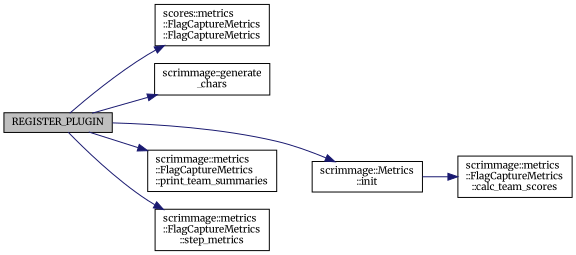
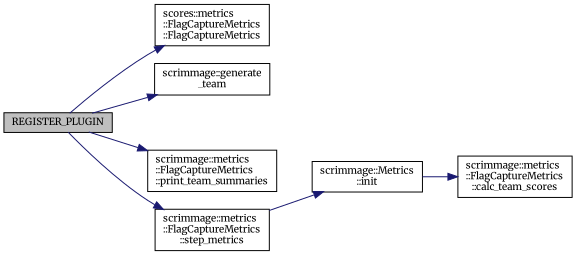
(212, 79) -> (212, 79)
(221, 131) -> (292, 203)
